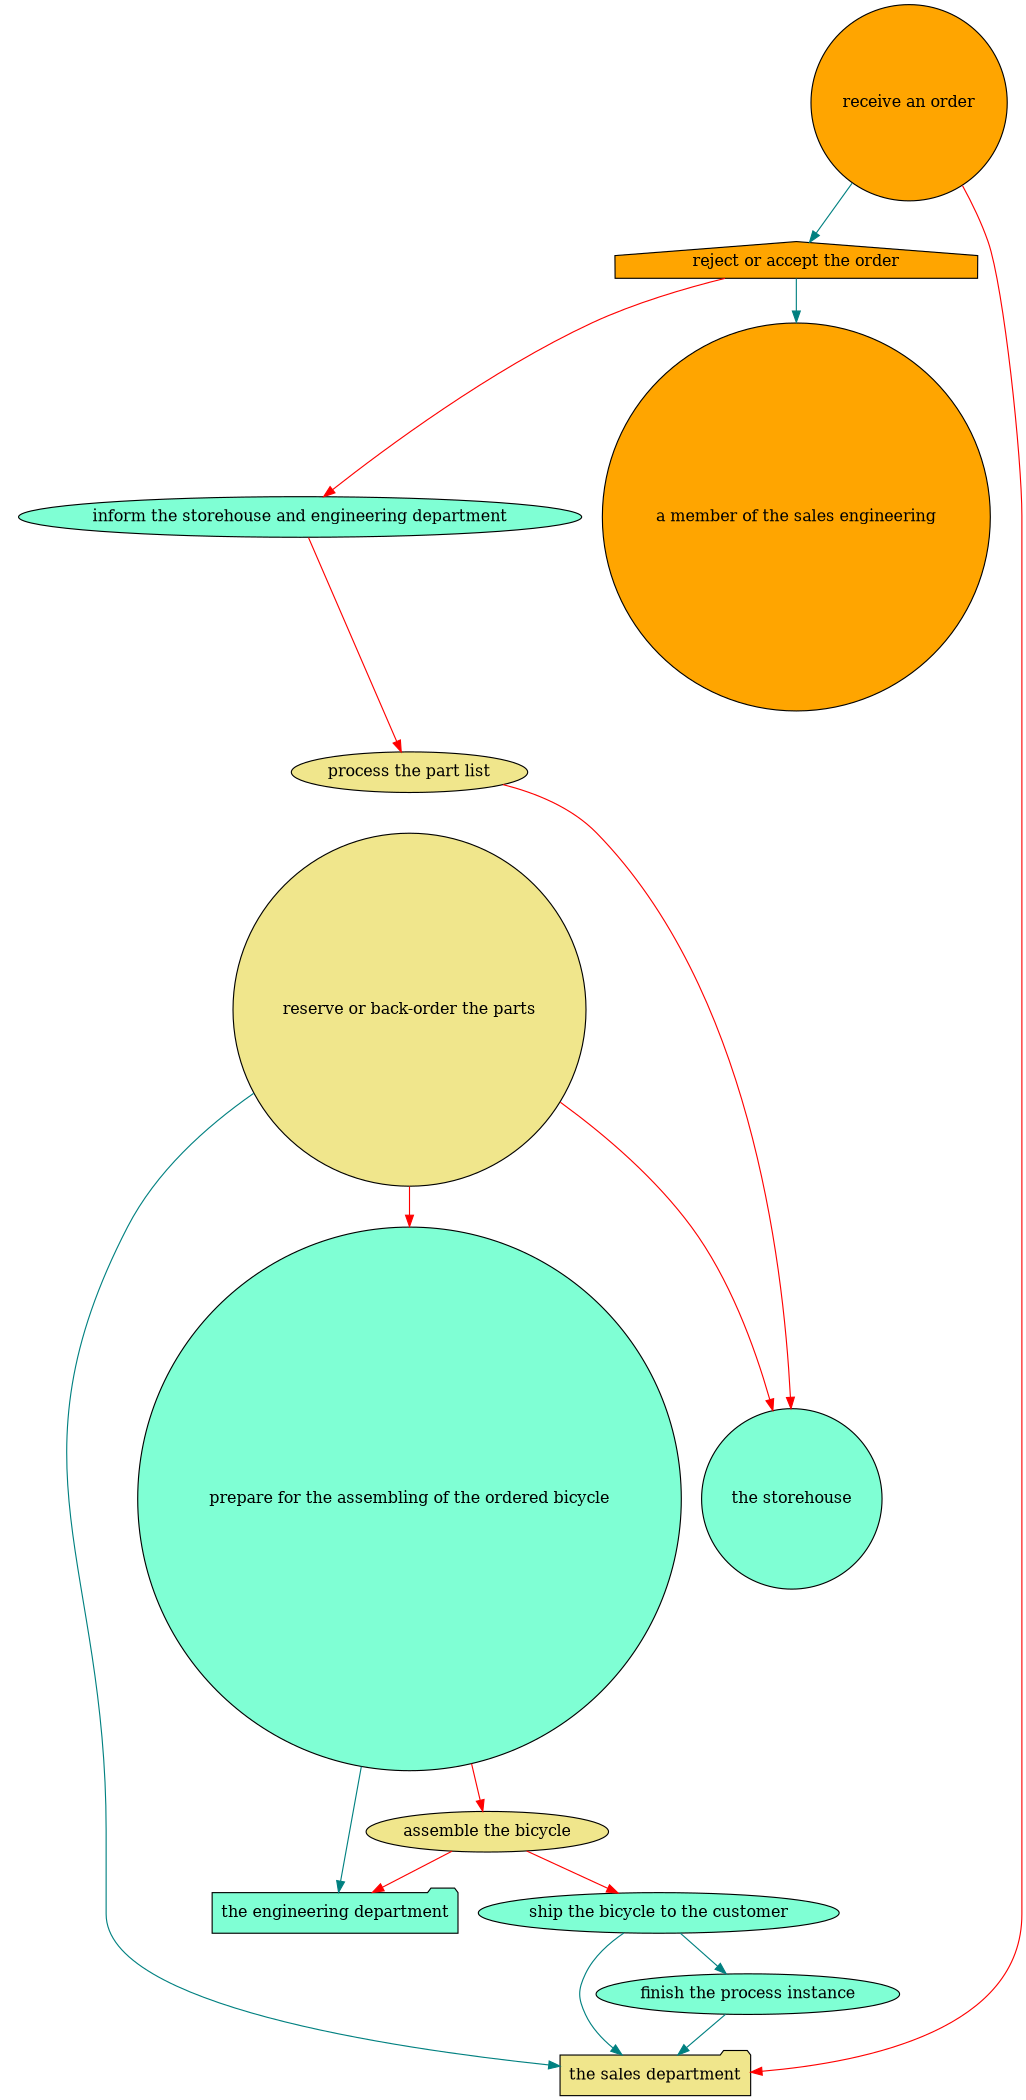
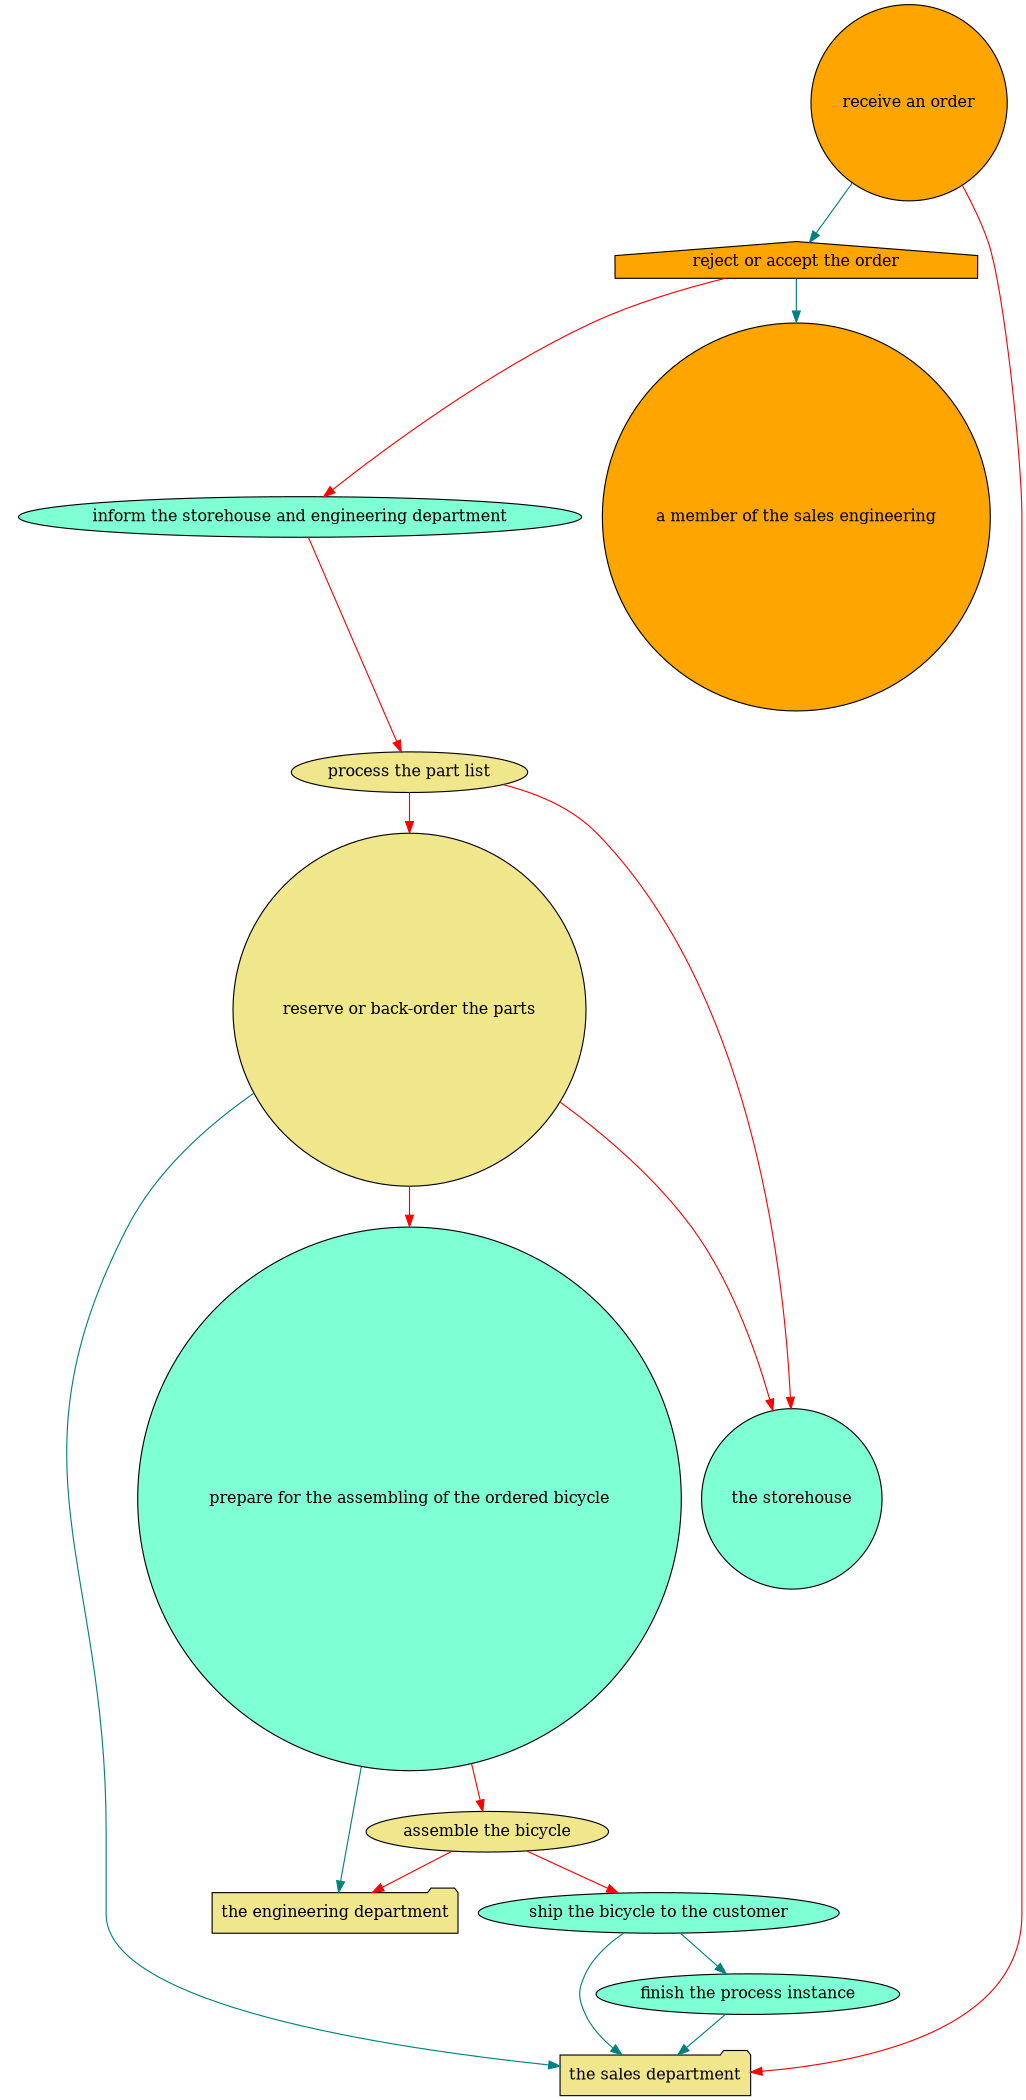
none -> (410, 807)
(335, 1913) -> (335, 1913)
